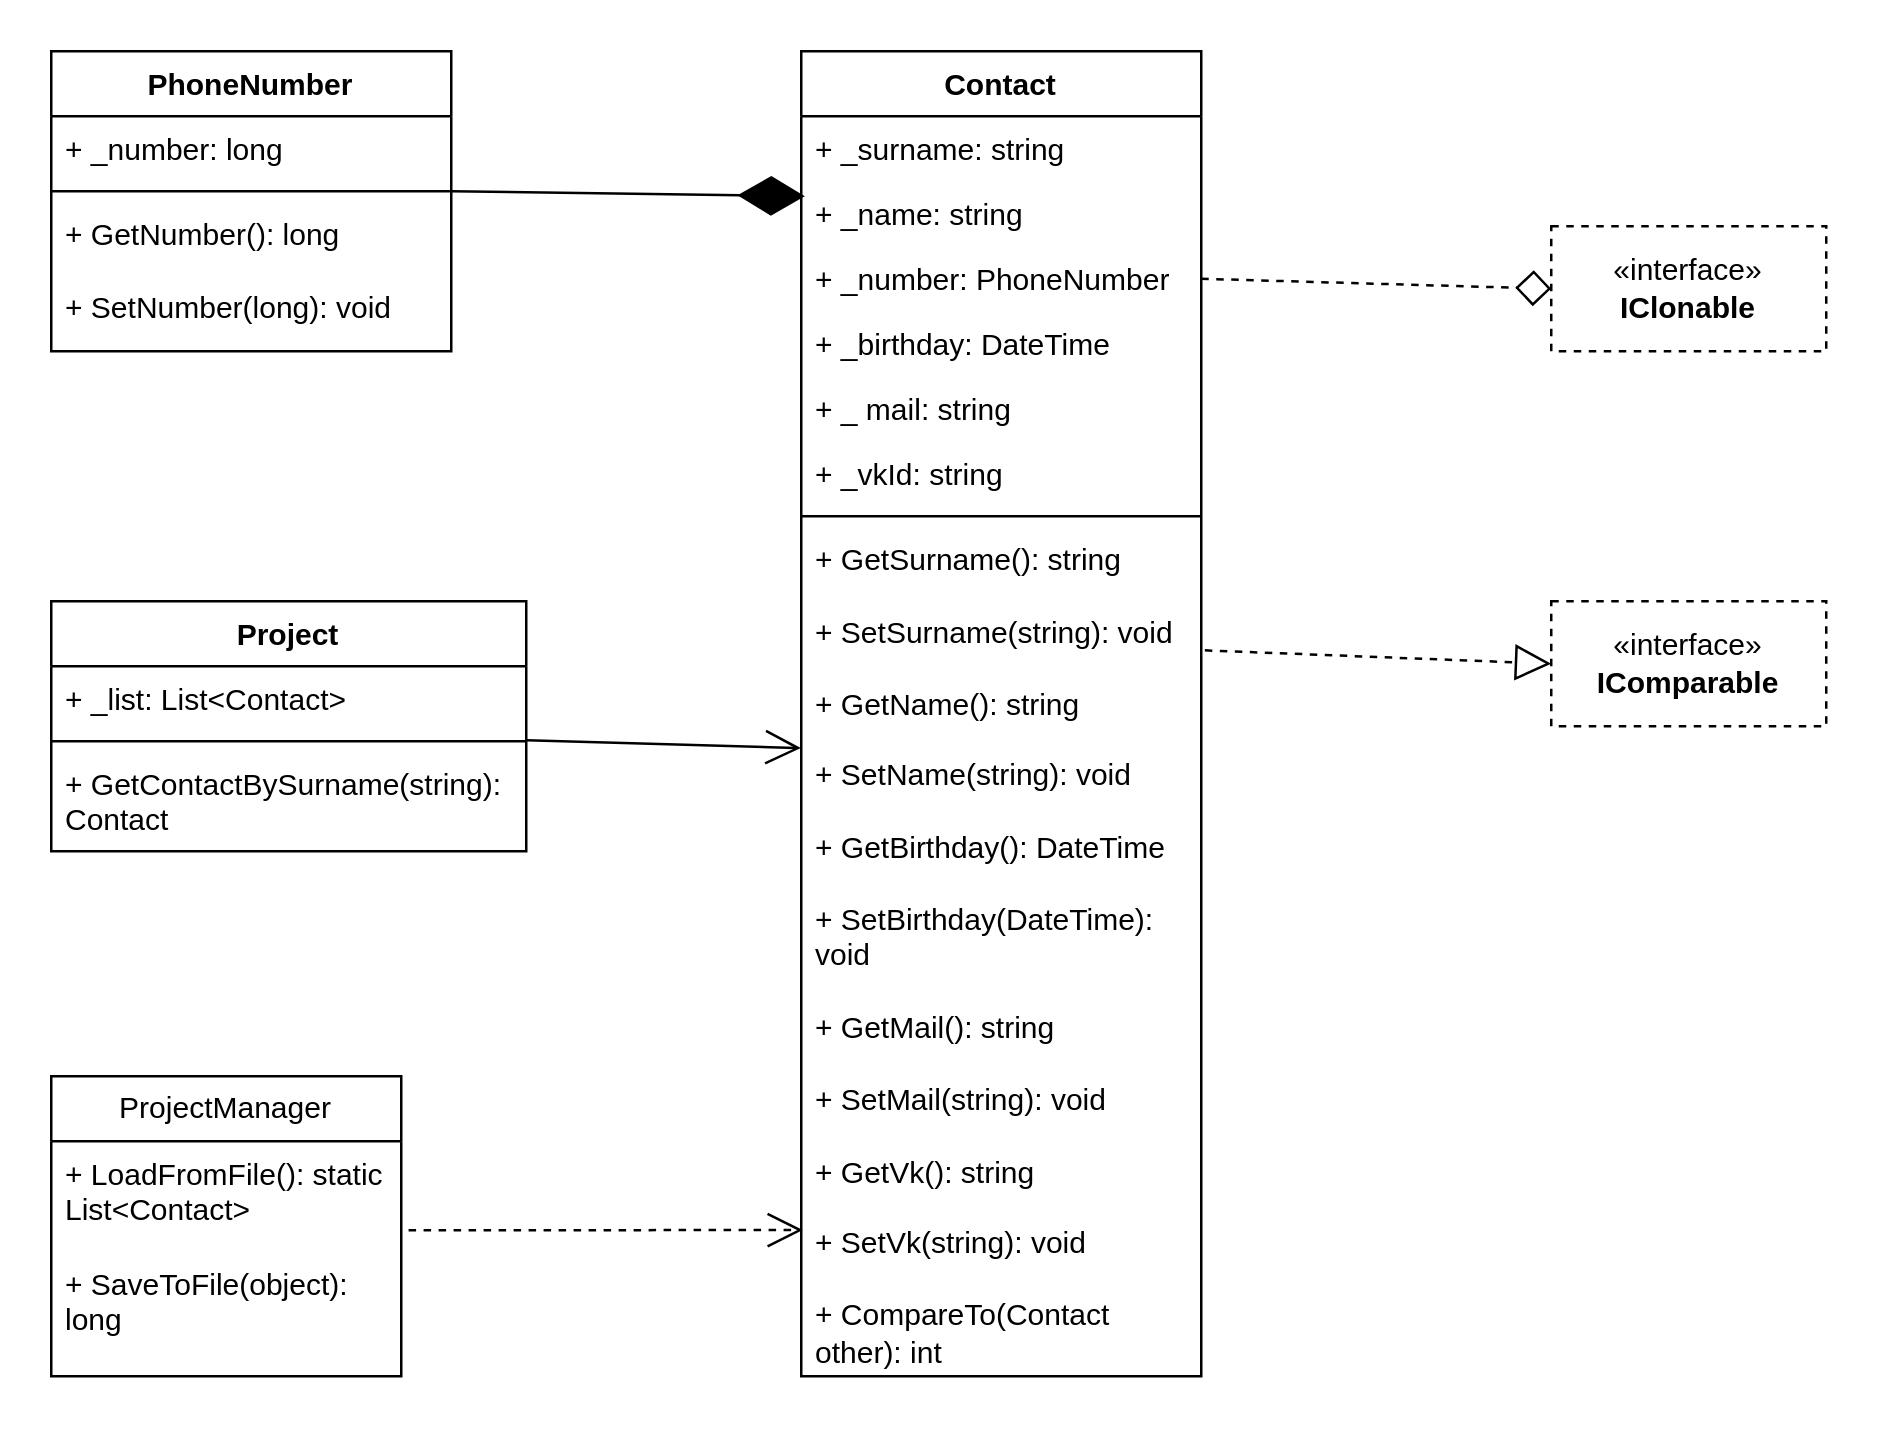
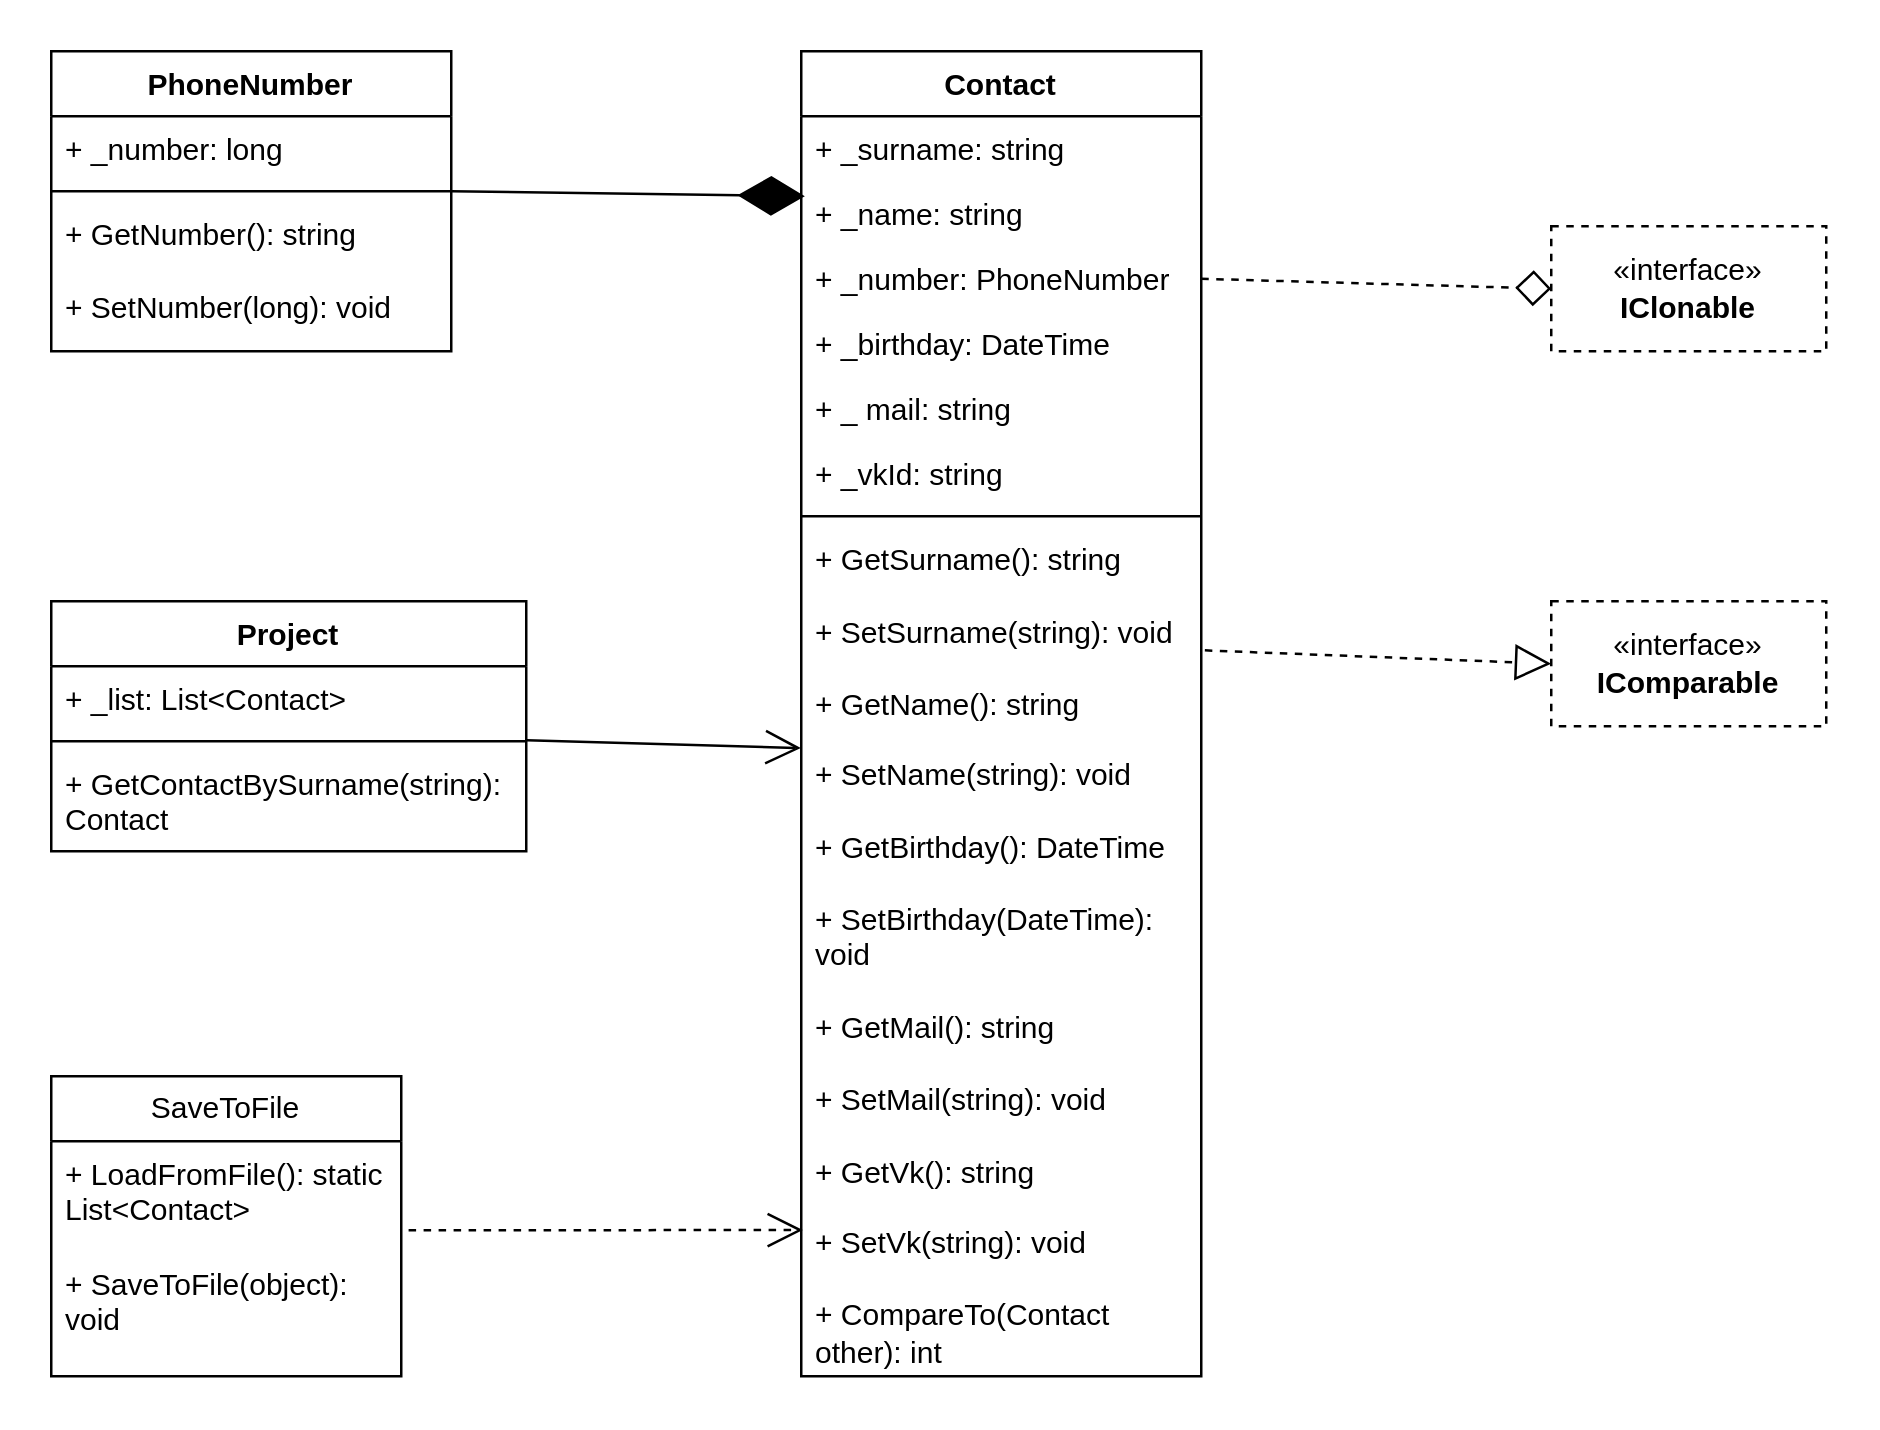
(240, 255) -> (240, 255)
(226, 1109) -> (226, 1109)
(229, 1305) -> (229, 1305)
